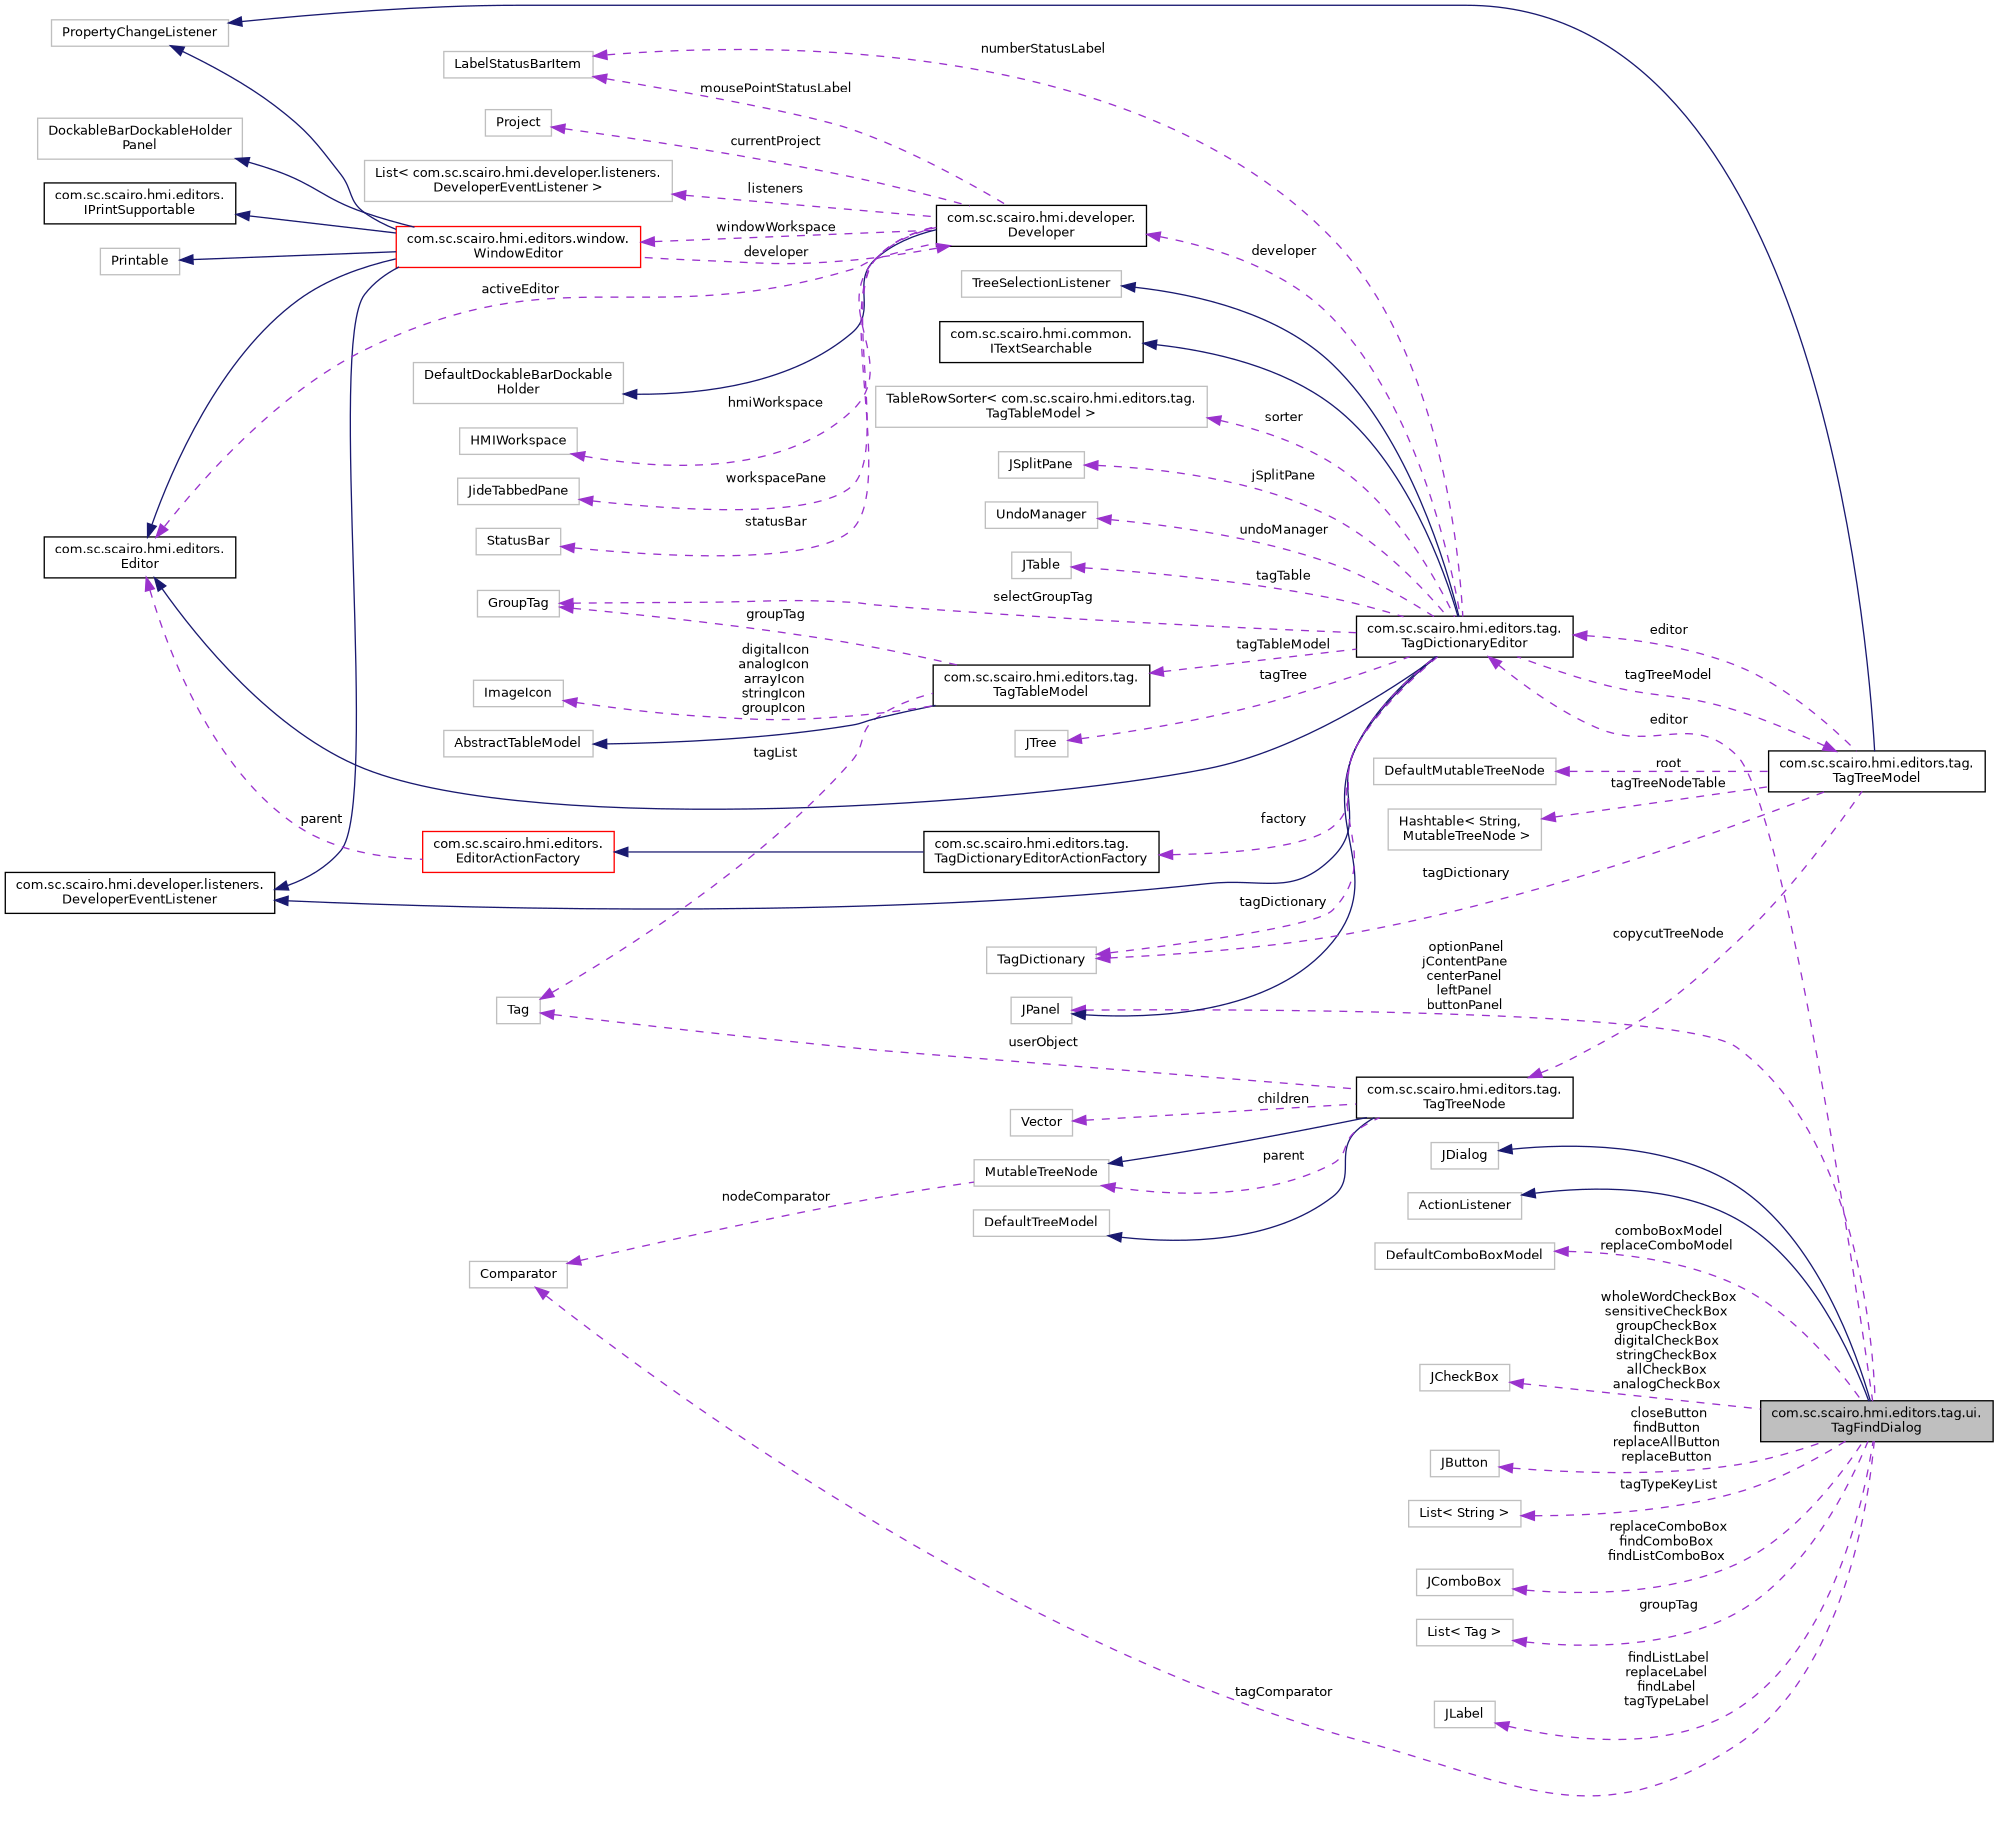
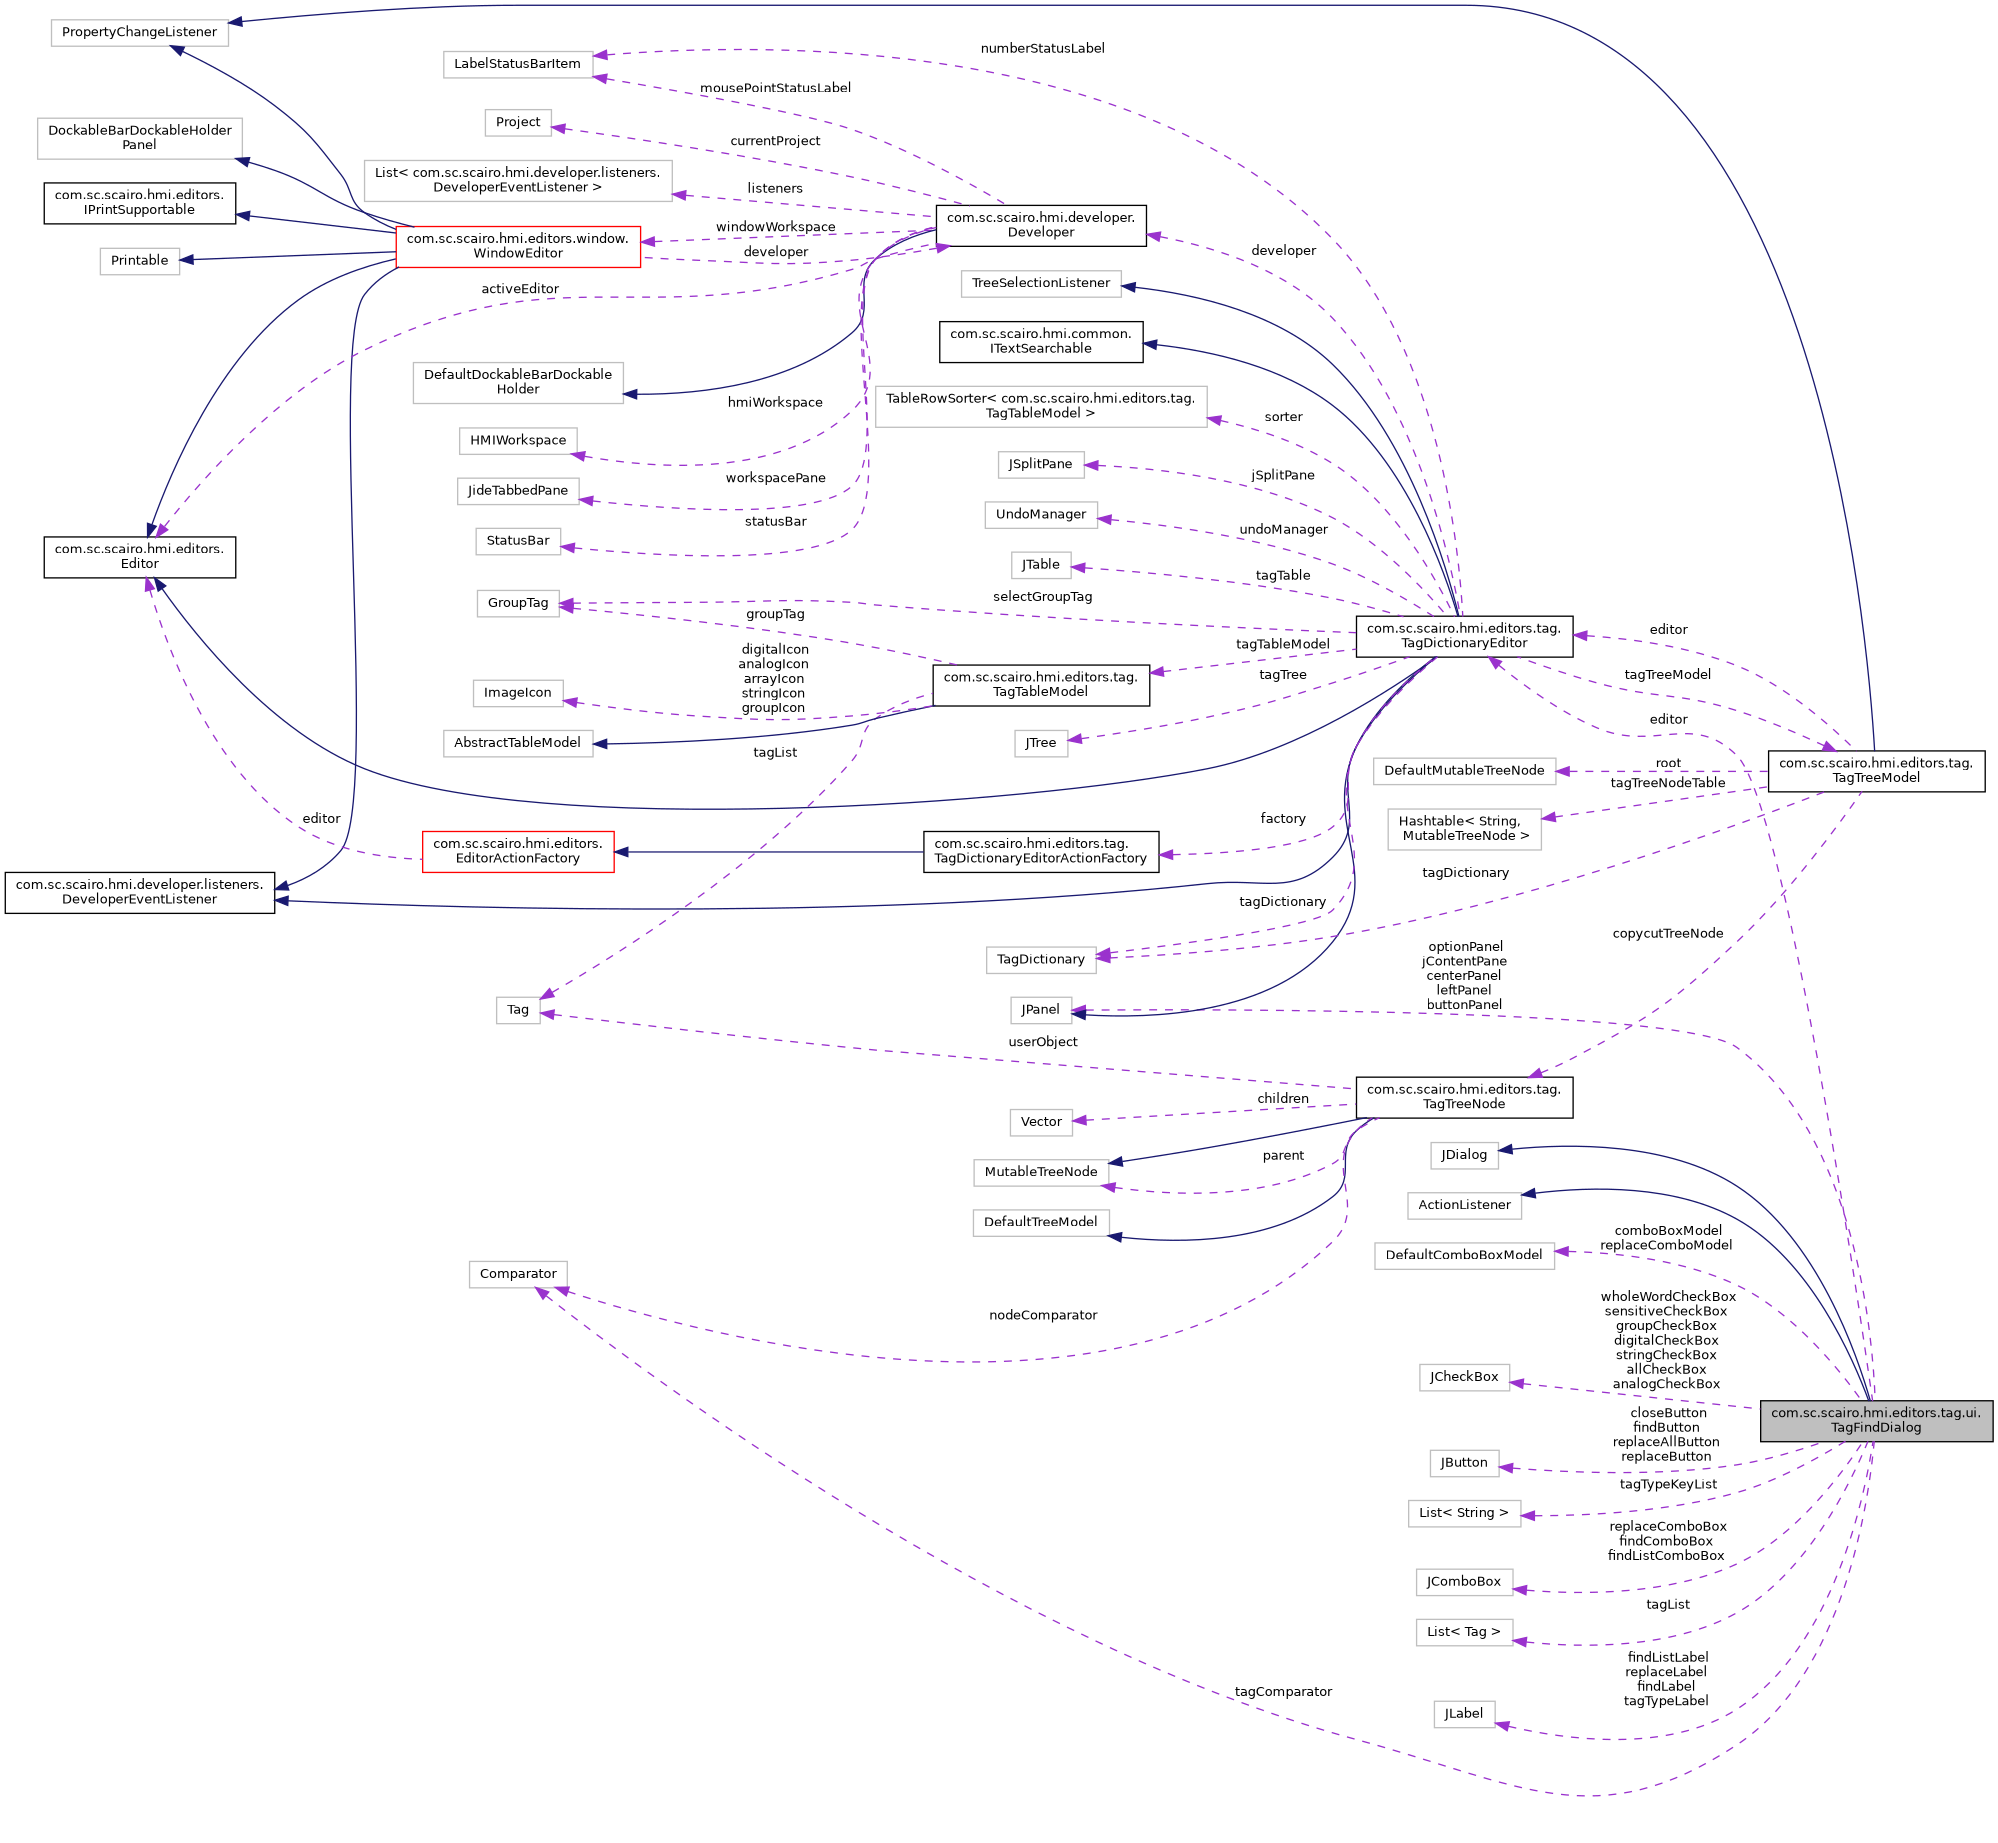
(320, 820) -> (320, 820)
(776, 1217) -> (1030, 1360)
(1667, 1606) -> (1667, 1606)
